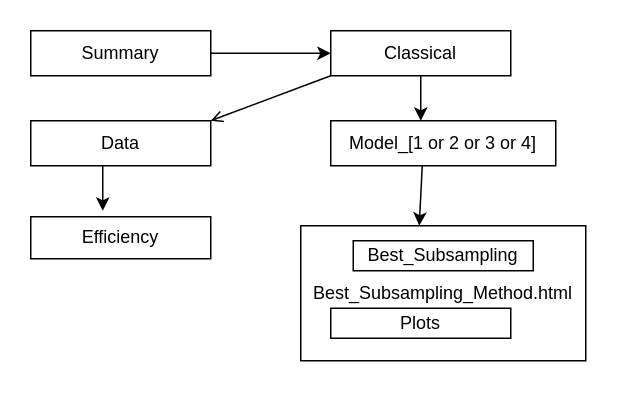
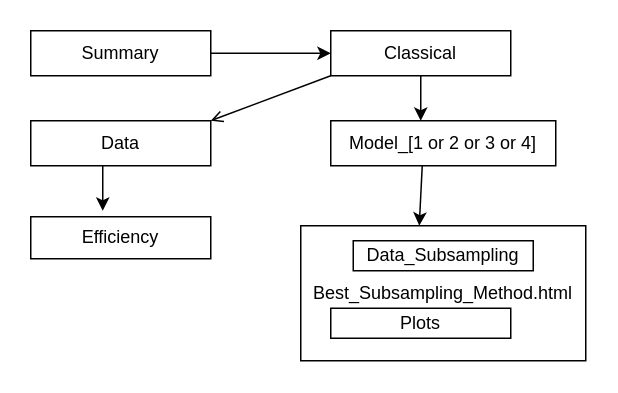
(443, 256) -> (443, 256)
